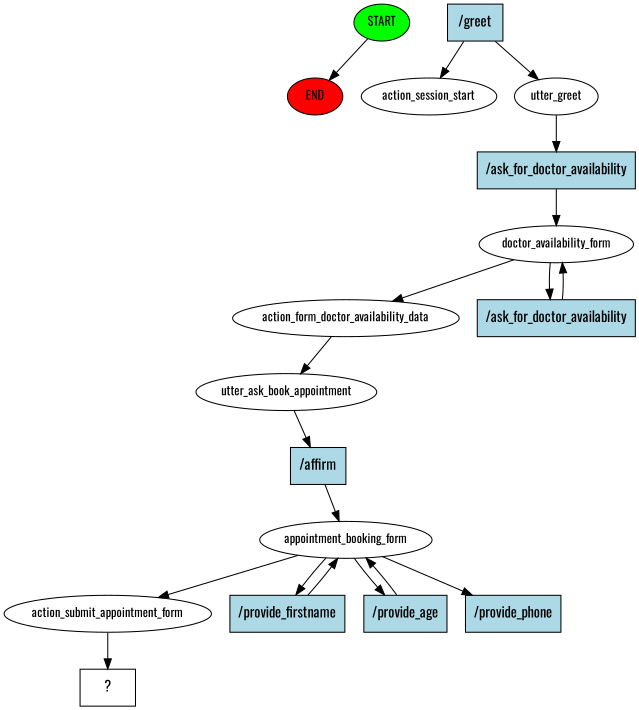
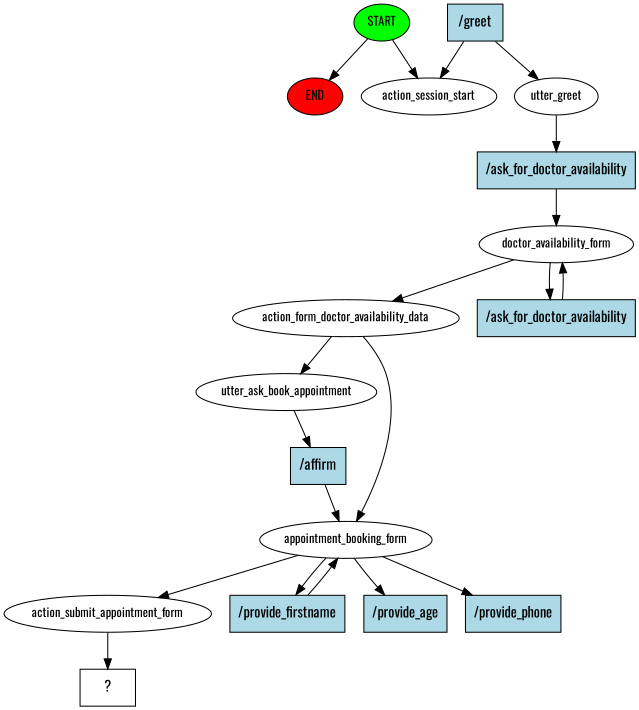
none -> (402, 55)
(385, 580) -> (390, 423)
